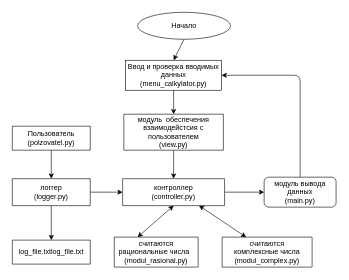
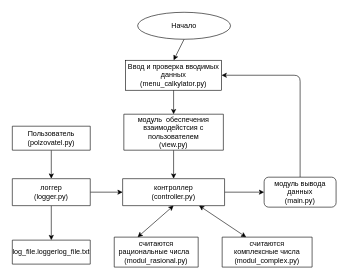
(51, 252) -> (51, 252)
